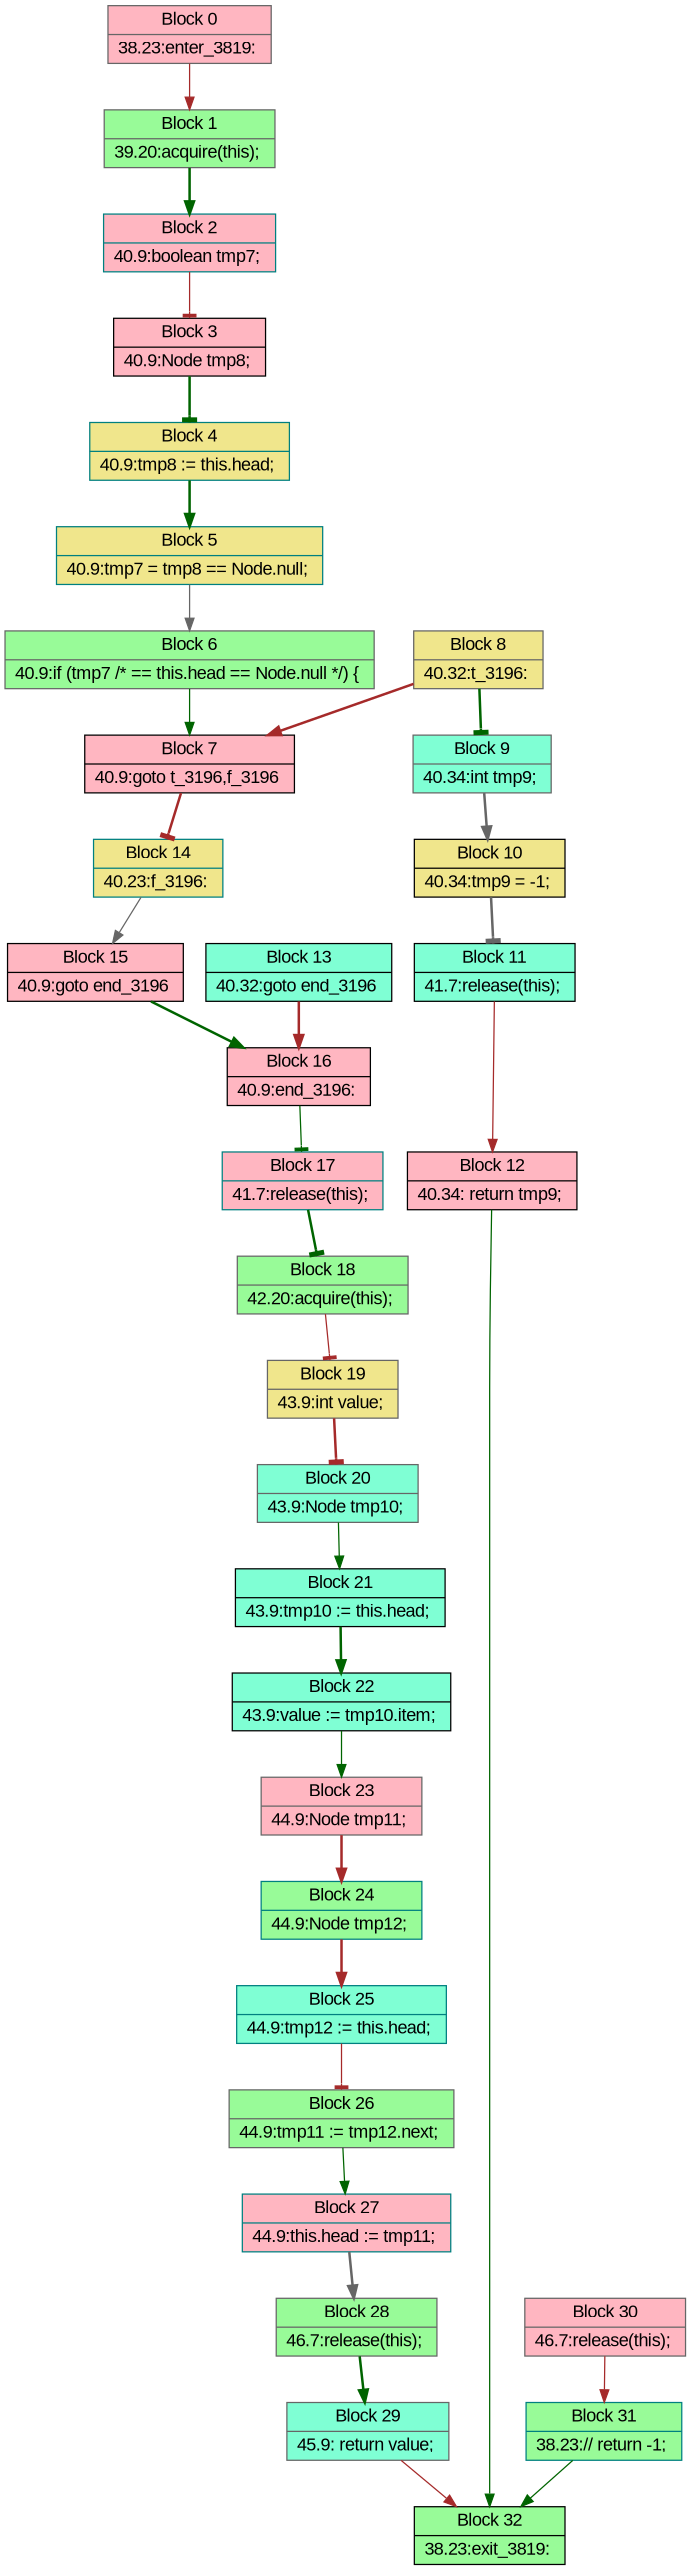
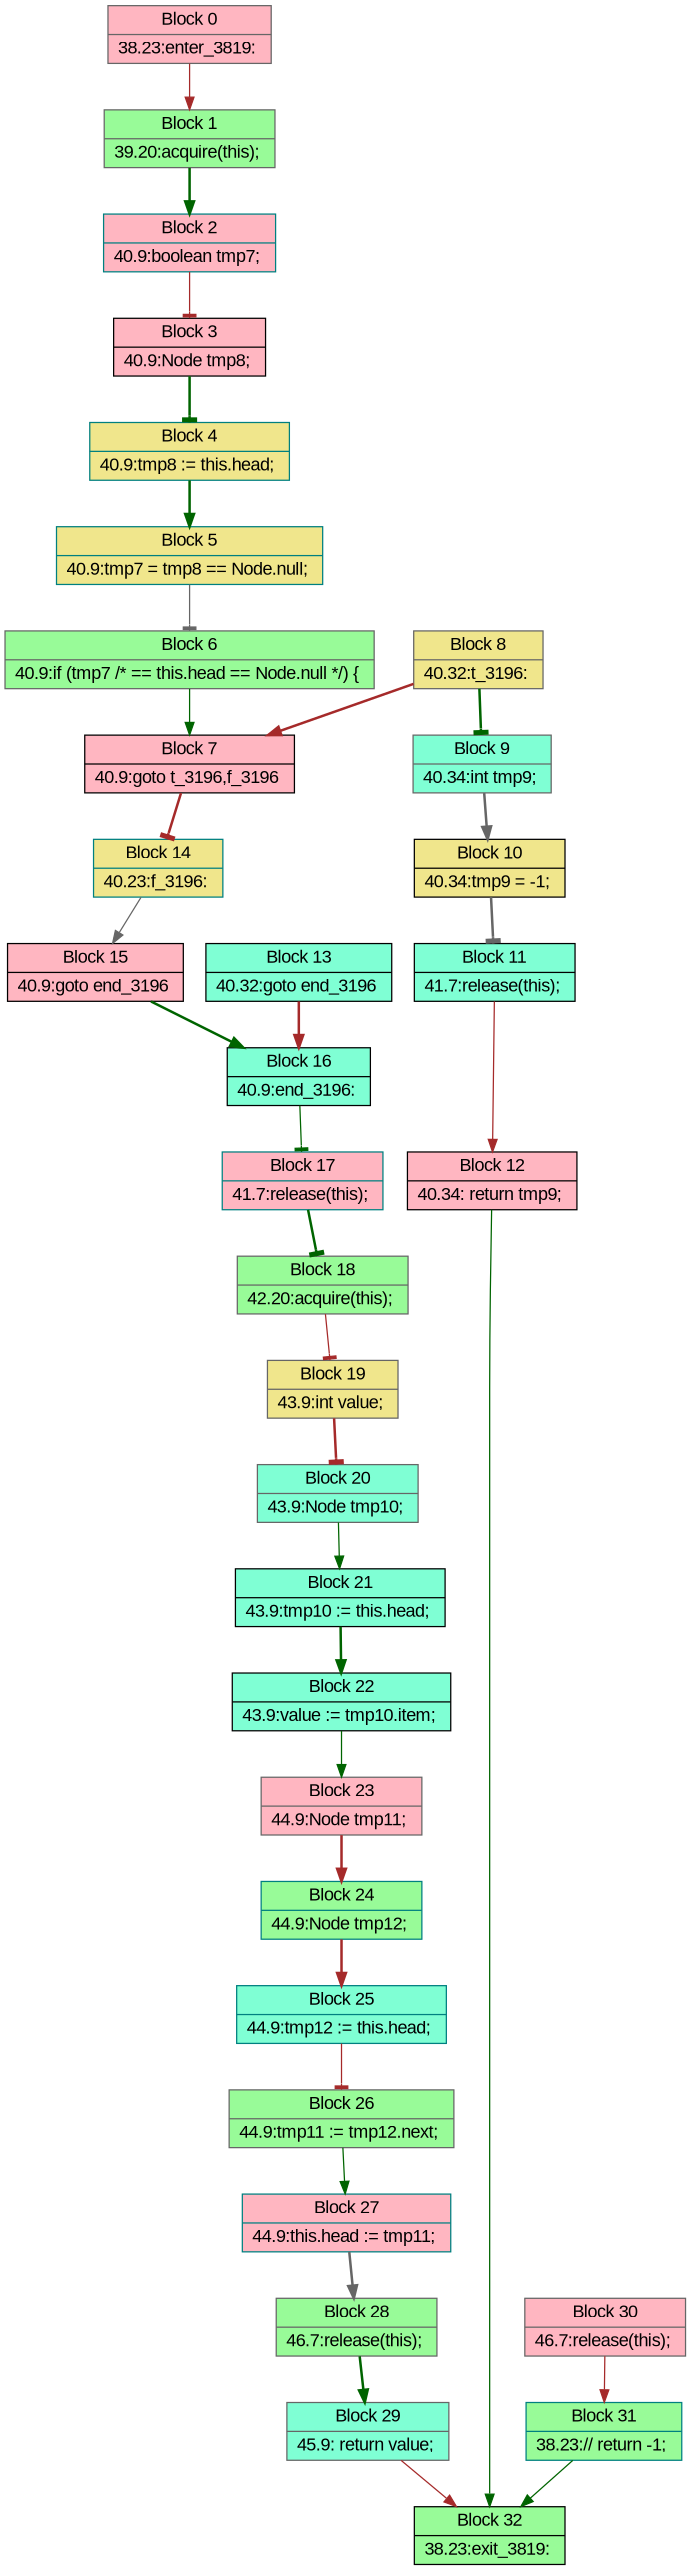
(190, 601) -> (190, 604)
(299, 1077) -> (299, 1077)
